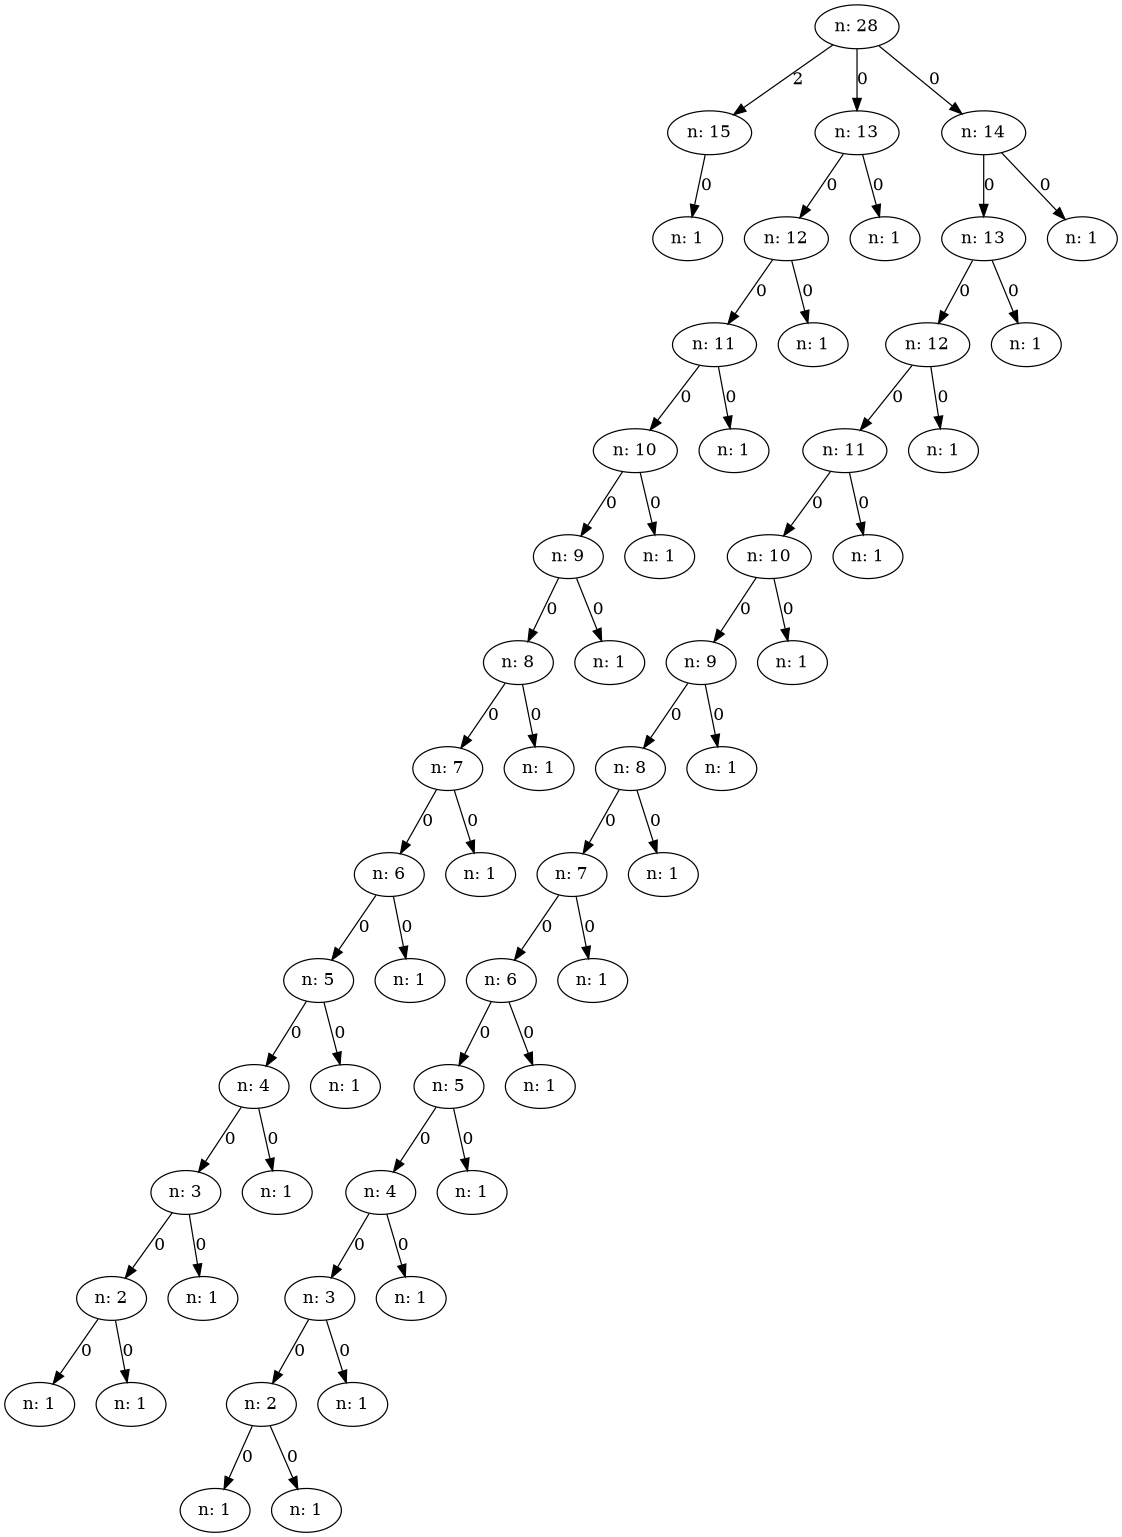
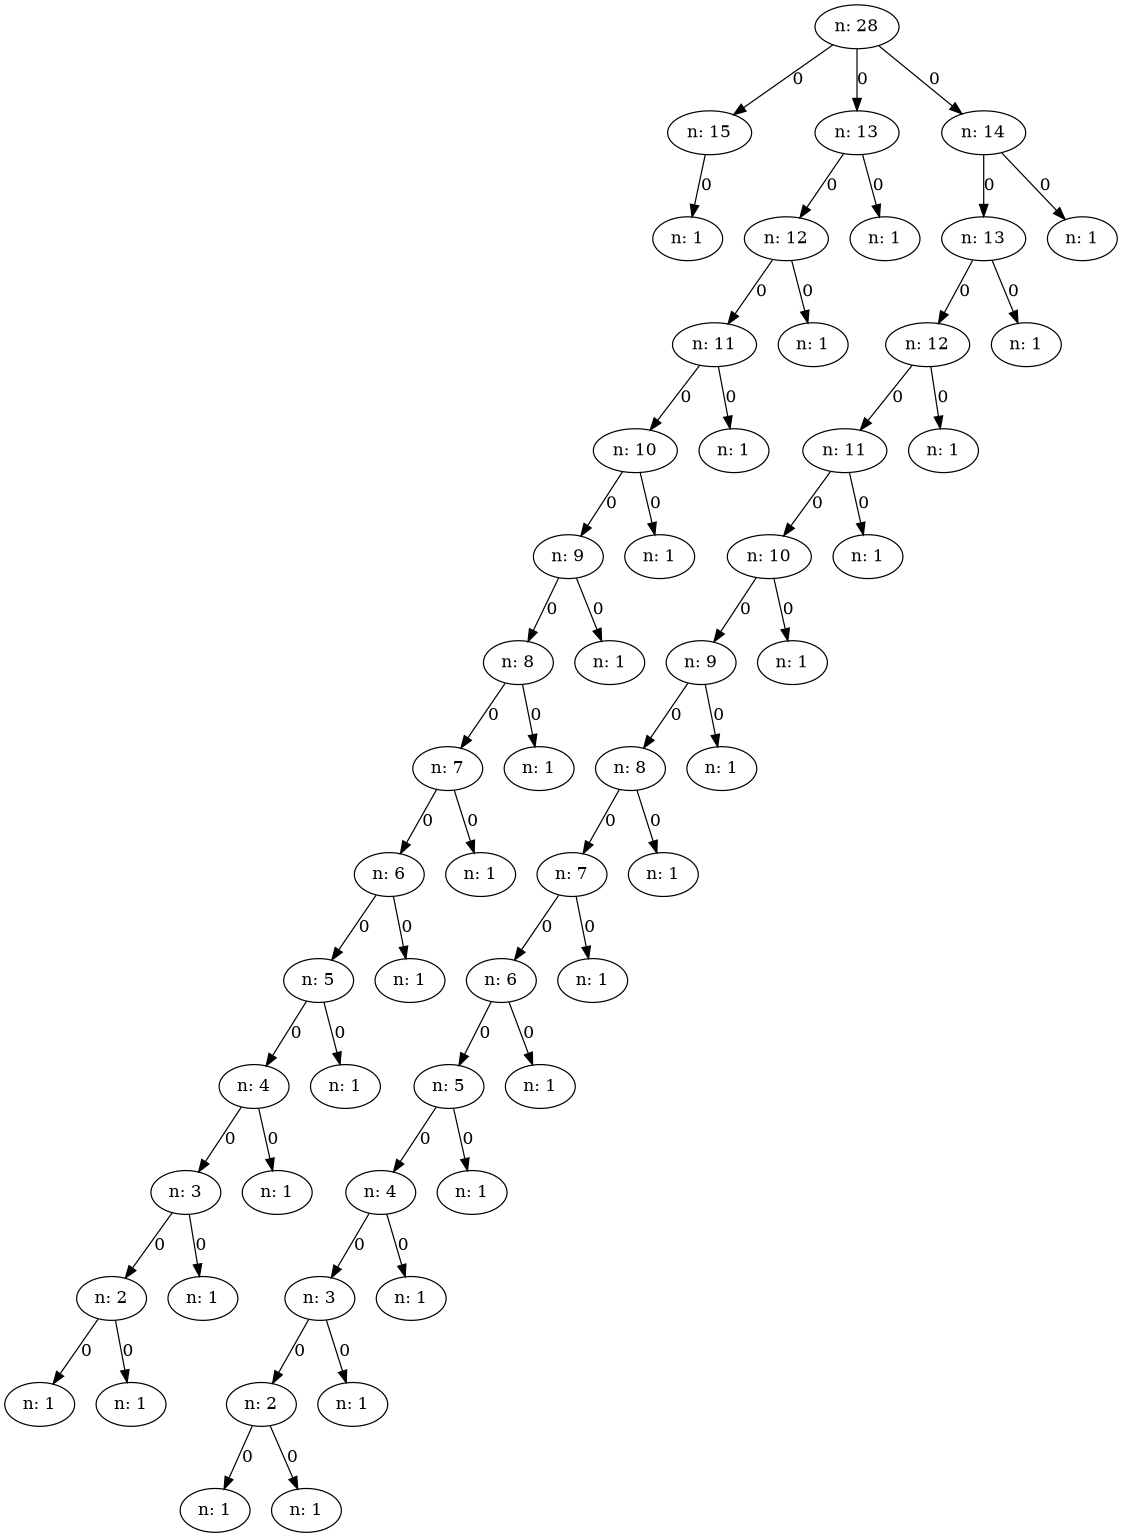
(799, 80) -> (799, 80)
